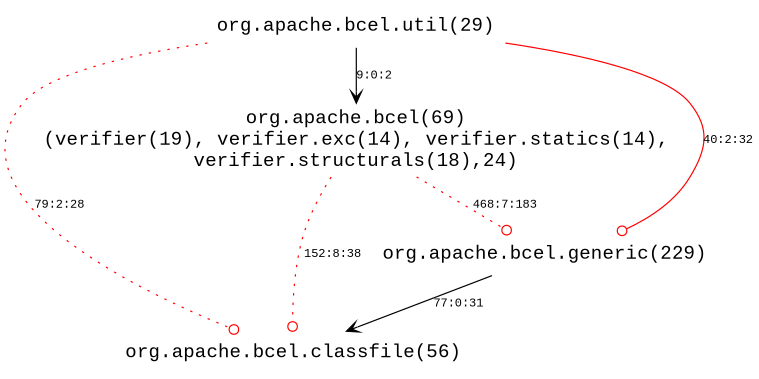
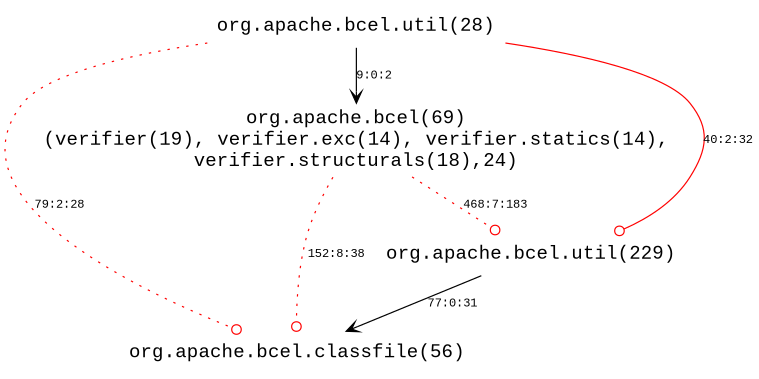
(356, 26) -> (356, 26)
(545, 254) -> (531, 254)
